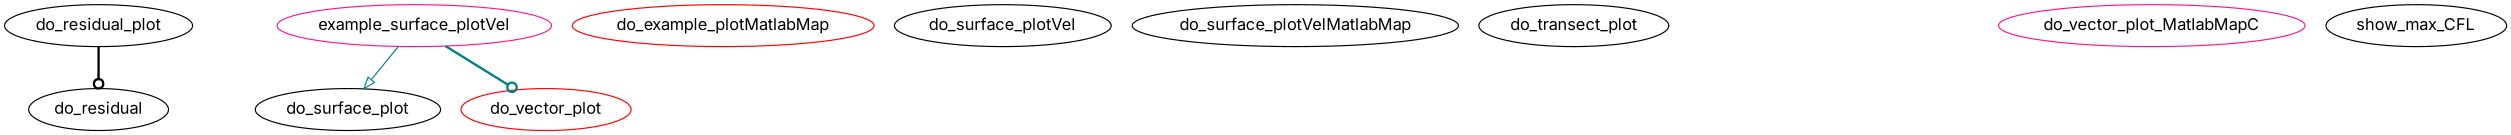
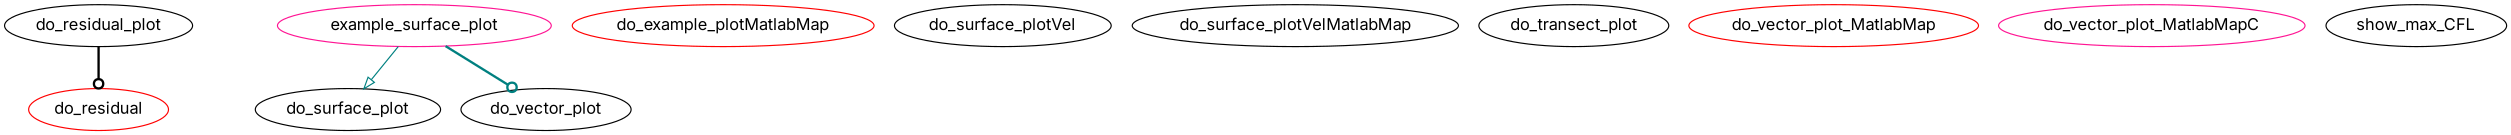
(414, 26) -> (414, 26)
none -> (1834, 26)
(99, 110) -> (99, 110)
(546, 110) -> (546, 110)
